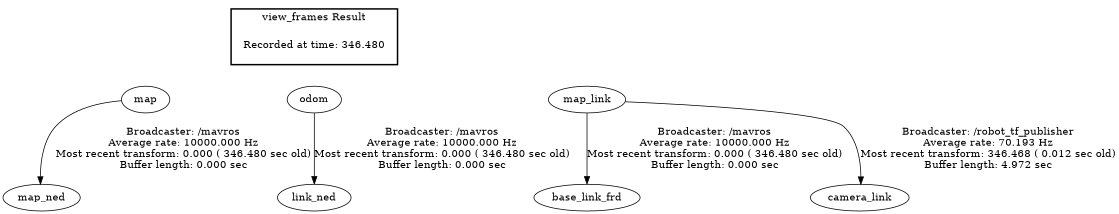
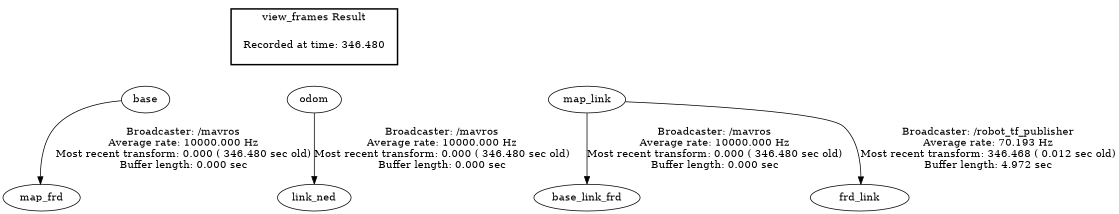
(146, 100) -> (146, 100)
(42, 198) -> (42, 198)
(860, 198) -> (860, 198)
